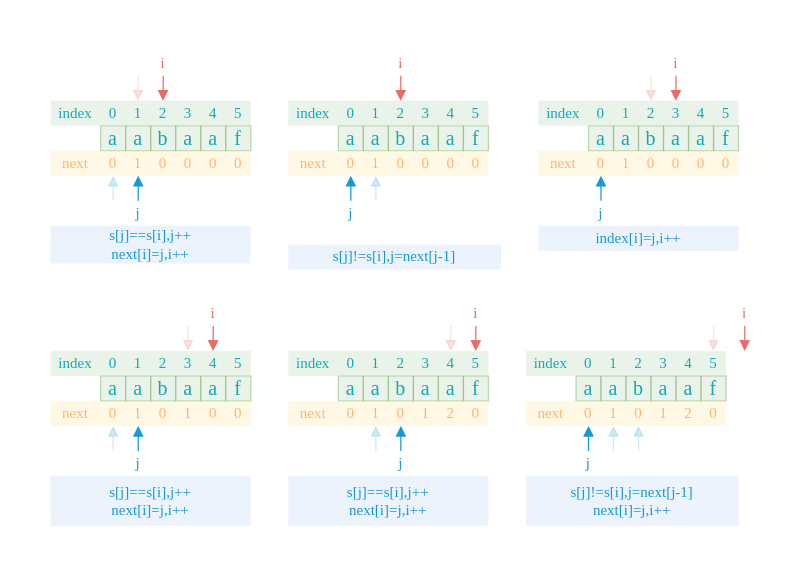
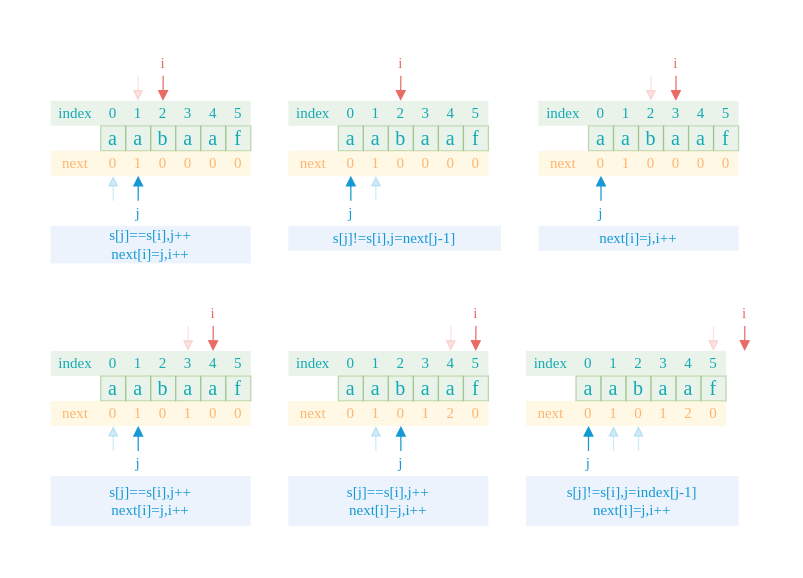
(638, 238) -> (638, 238)
(394, 257) -> (394, 238)
(632, 501) -> (632, 501)
